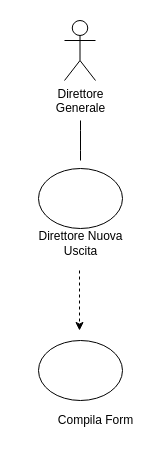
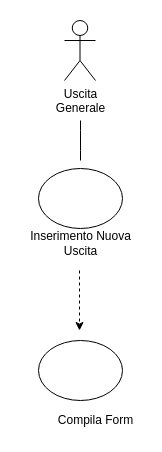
(81, 102) -> (81, 102)
(81, 244) -> (81, 244)
